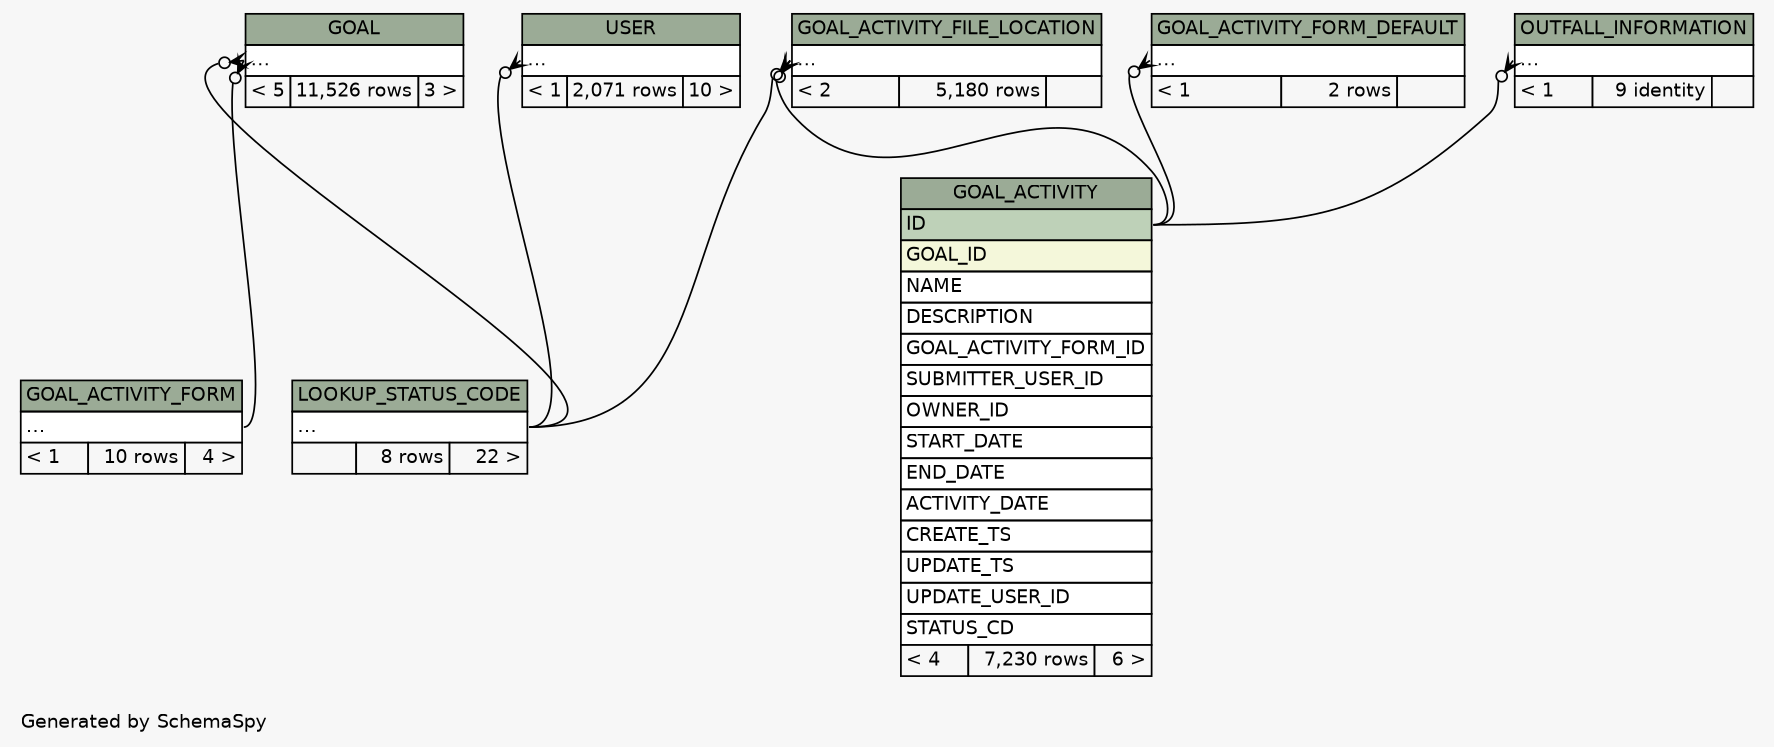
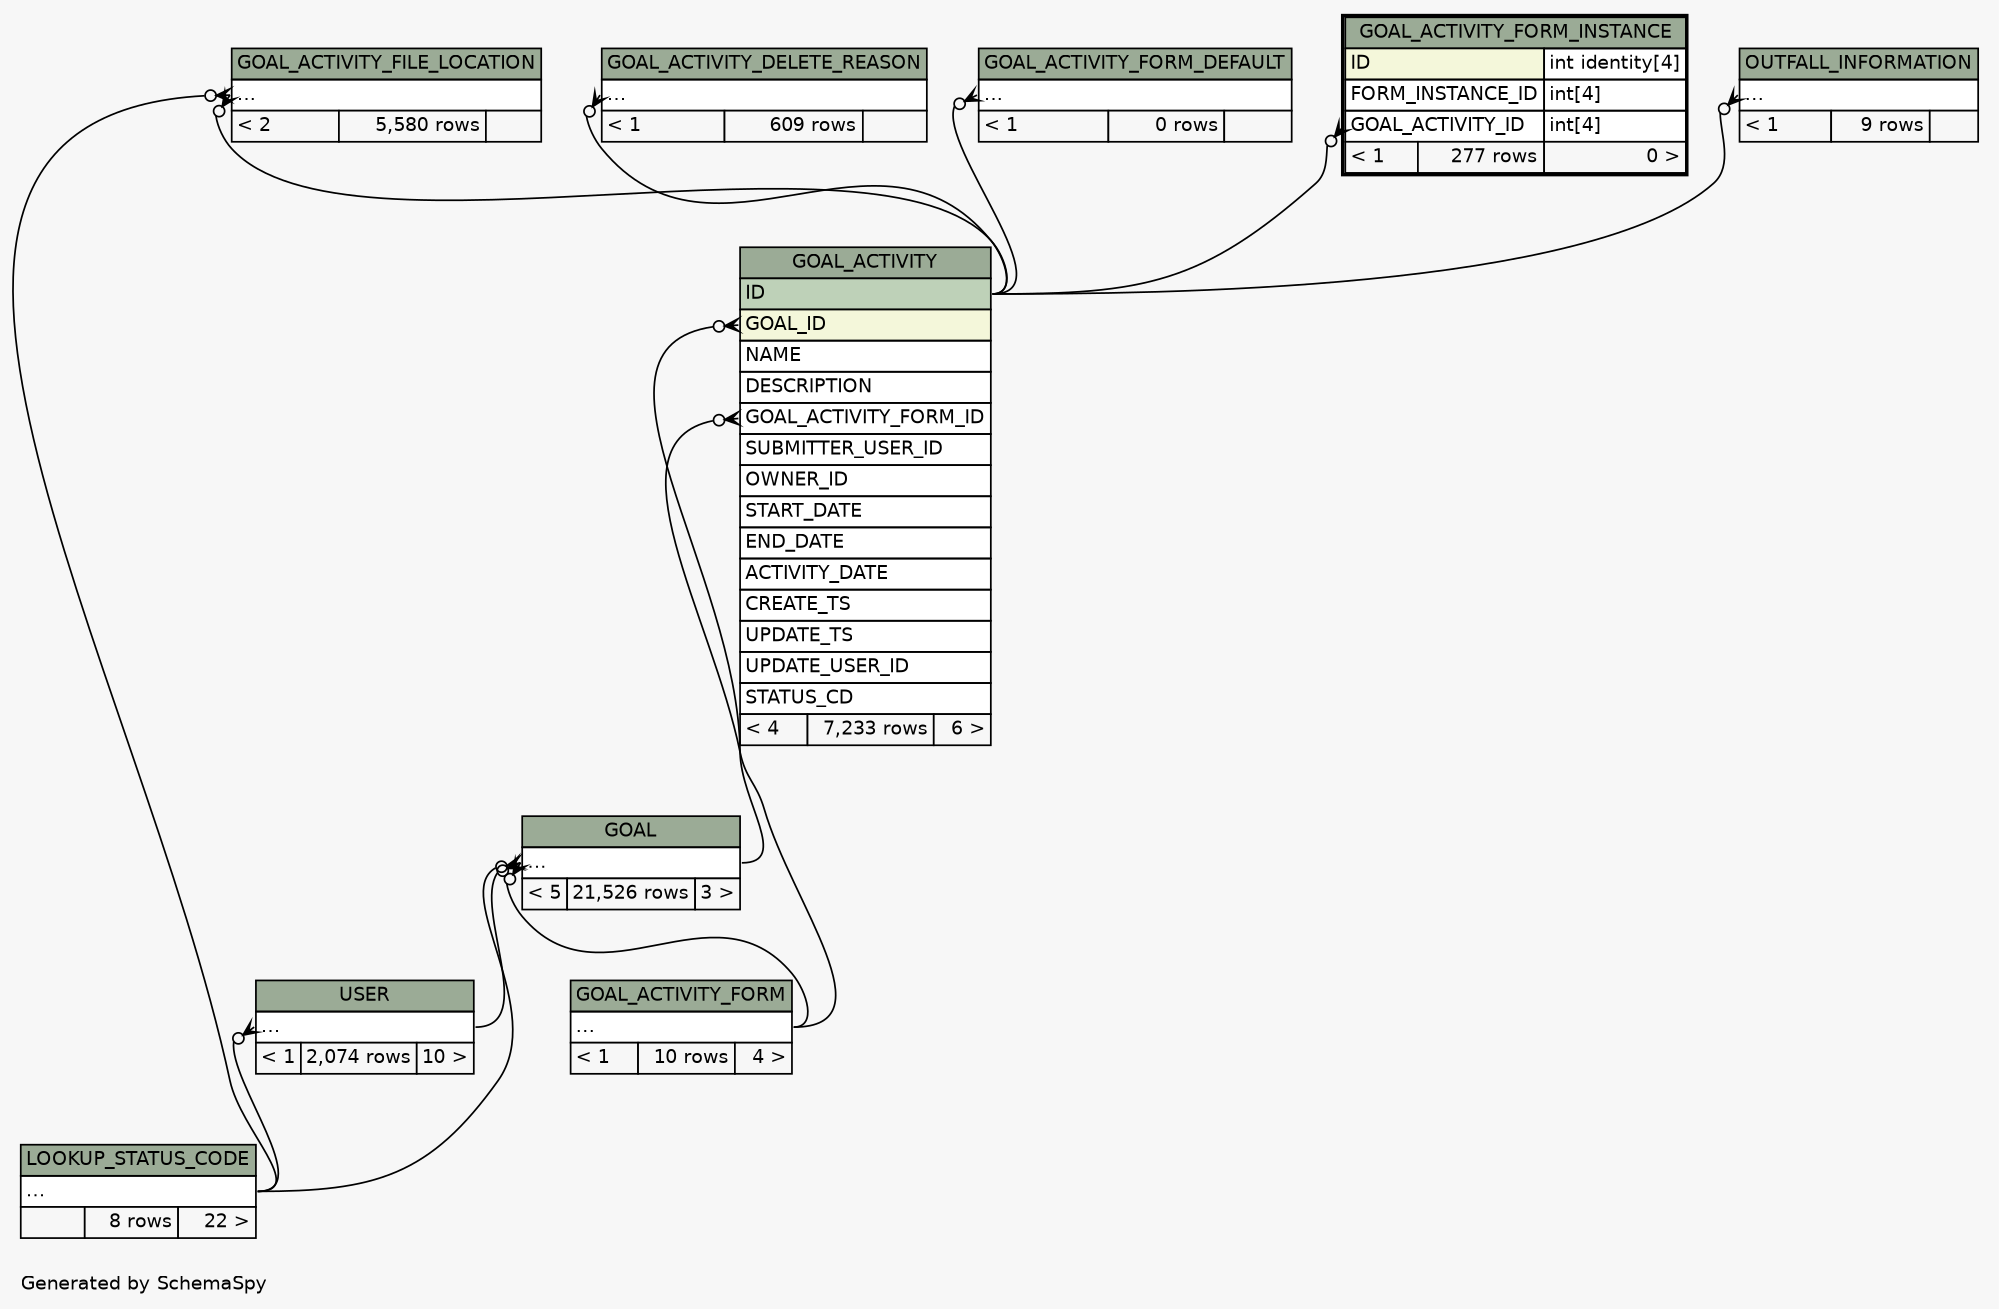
(354, 91) -> (631, 893)
(625, 91) -> (359, 1057)
(988, 91) -> (428, 125)
(1360, 91) -> (1187, 125)
(1661, 91) -> (1893, 125)
none -> (764, 95)
none -> (1515, 95)
none -> (706, 586)
(1037, 660) -> (876, 729)
none -> (720, 682)
none -> (500, 958)
